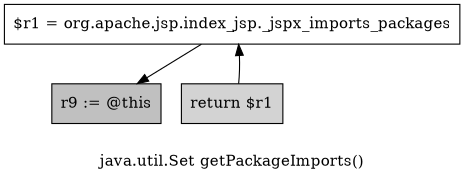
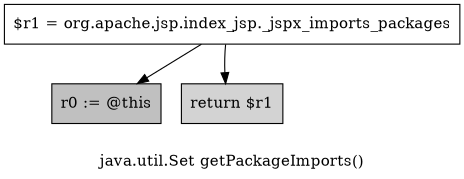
(240, 70) -> (225, 59)
(106, 104) -> (106, 104)
